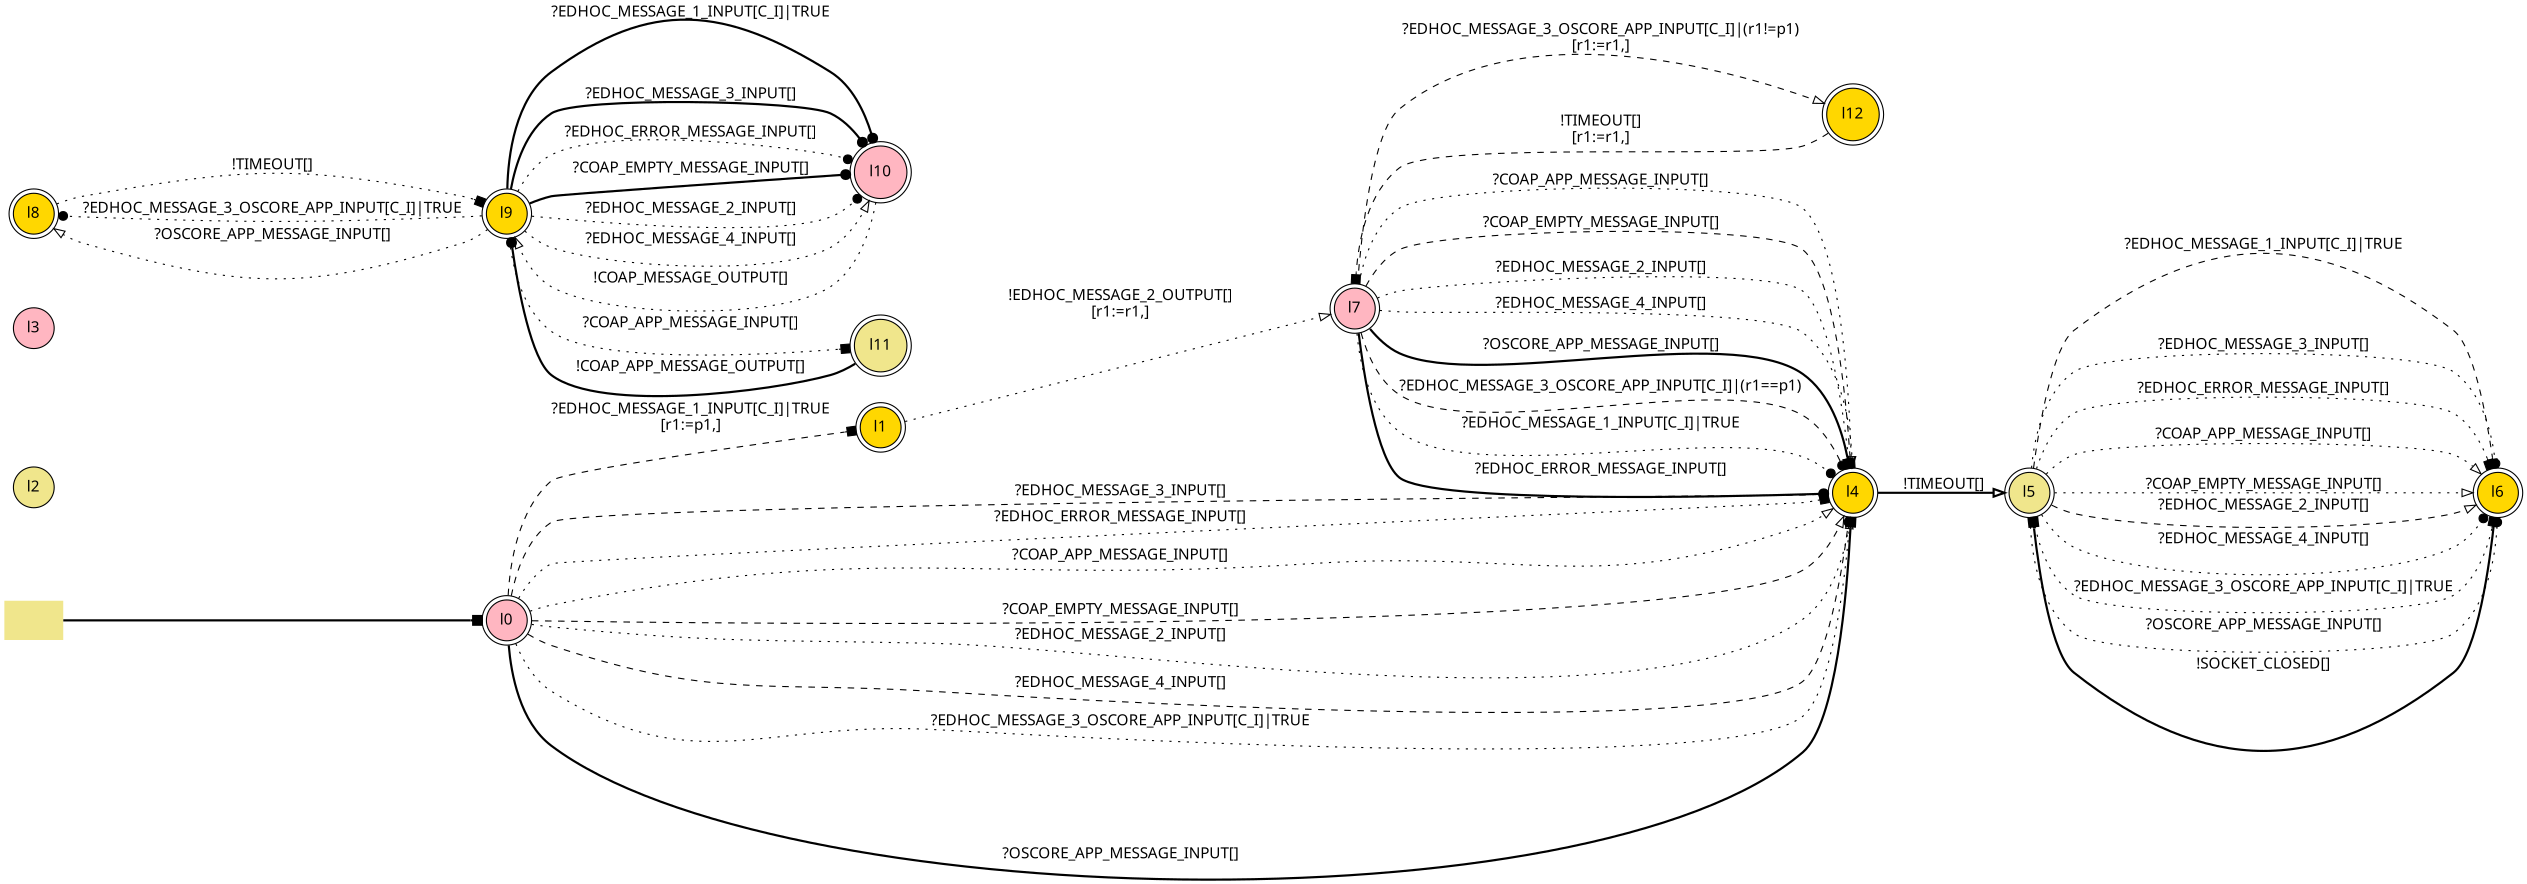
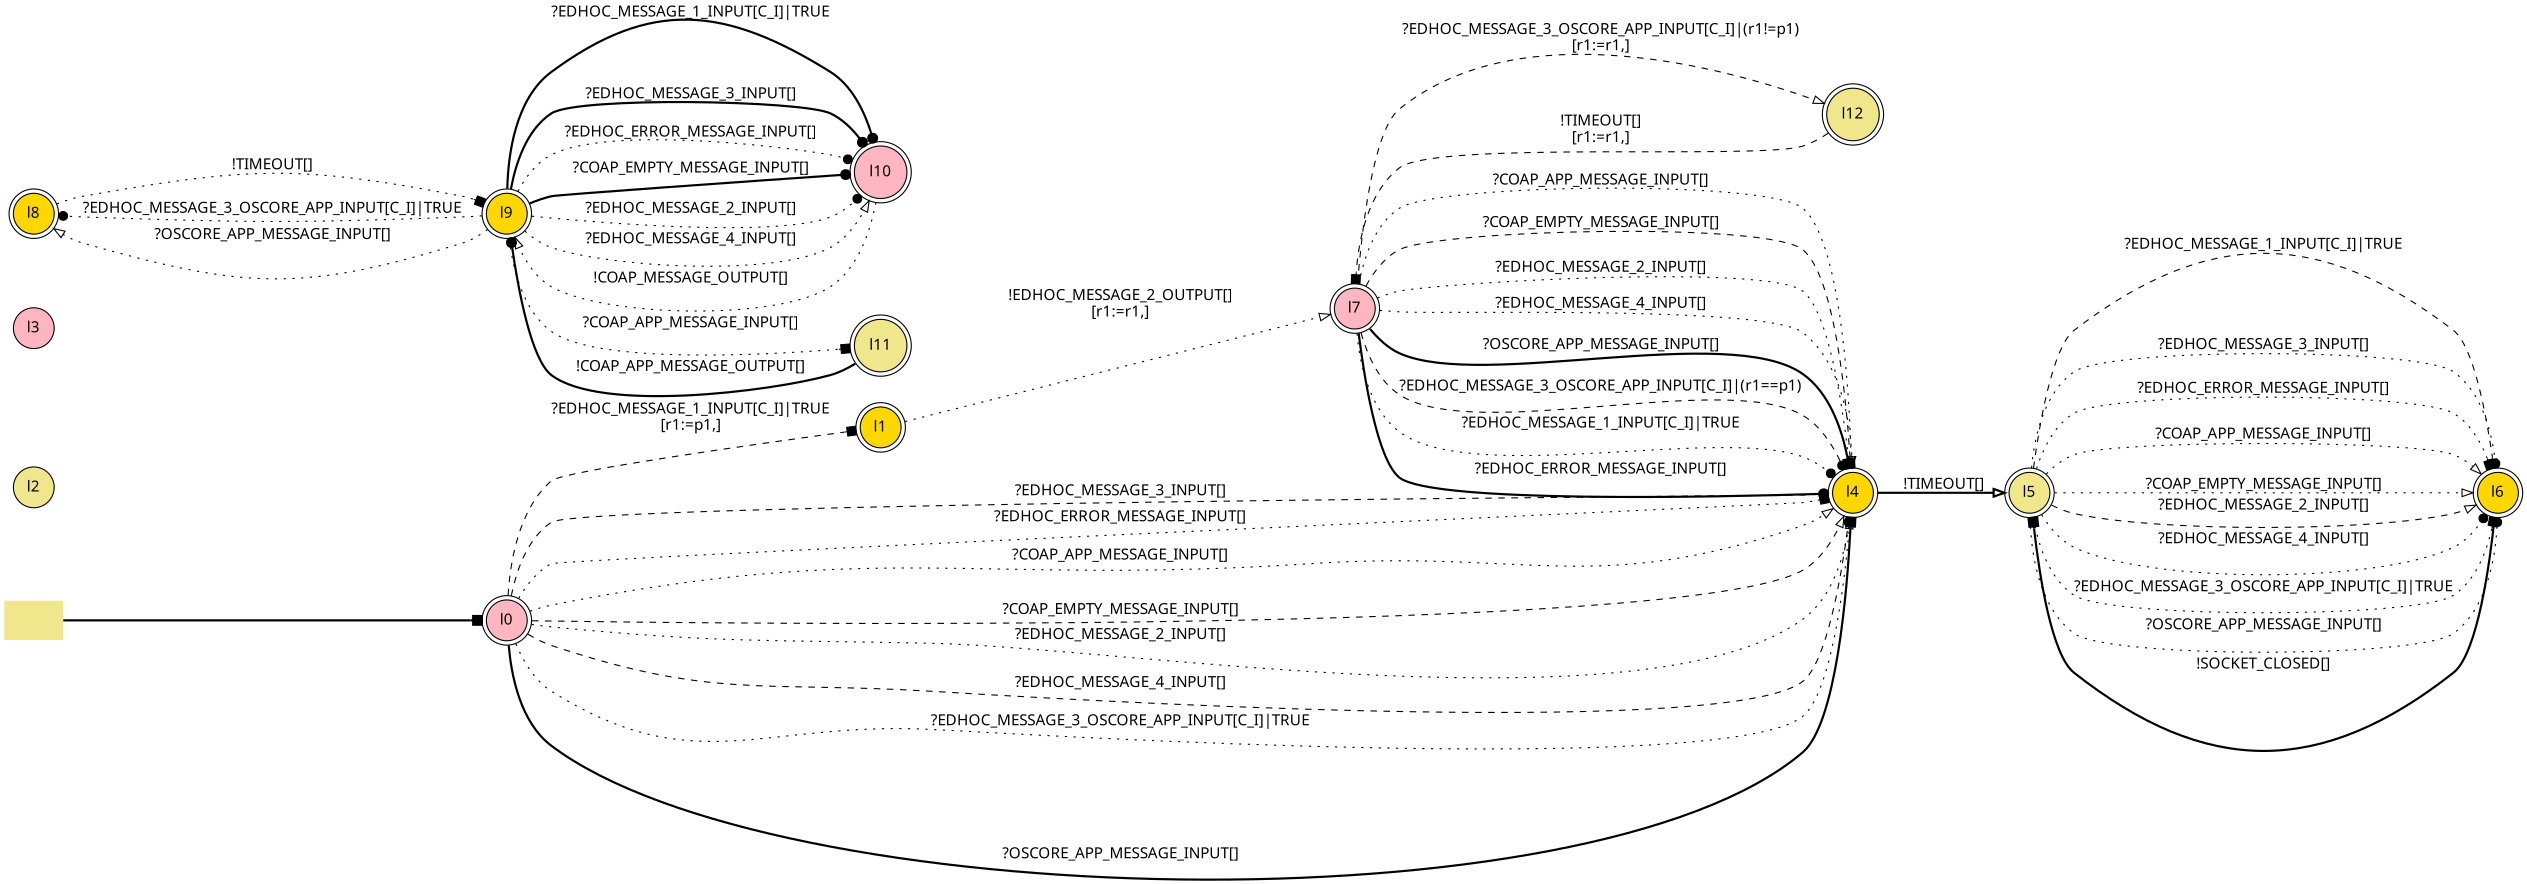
(1853, 114) -> (1853, 114)
